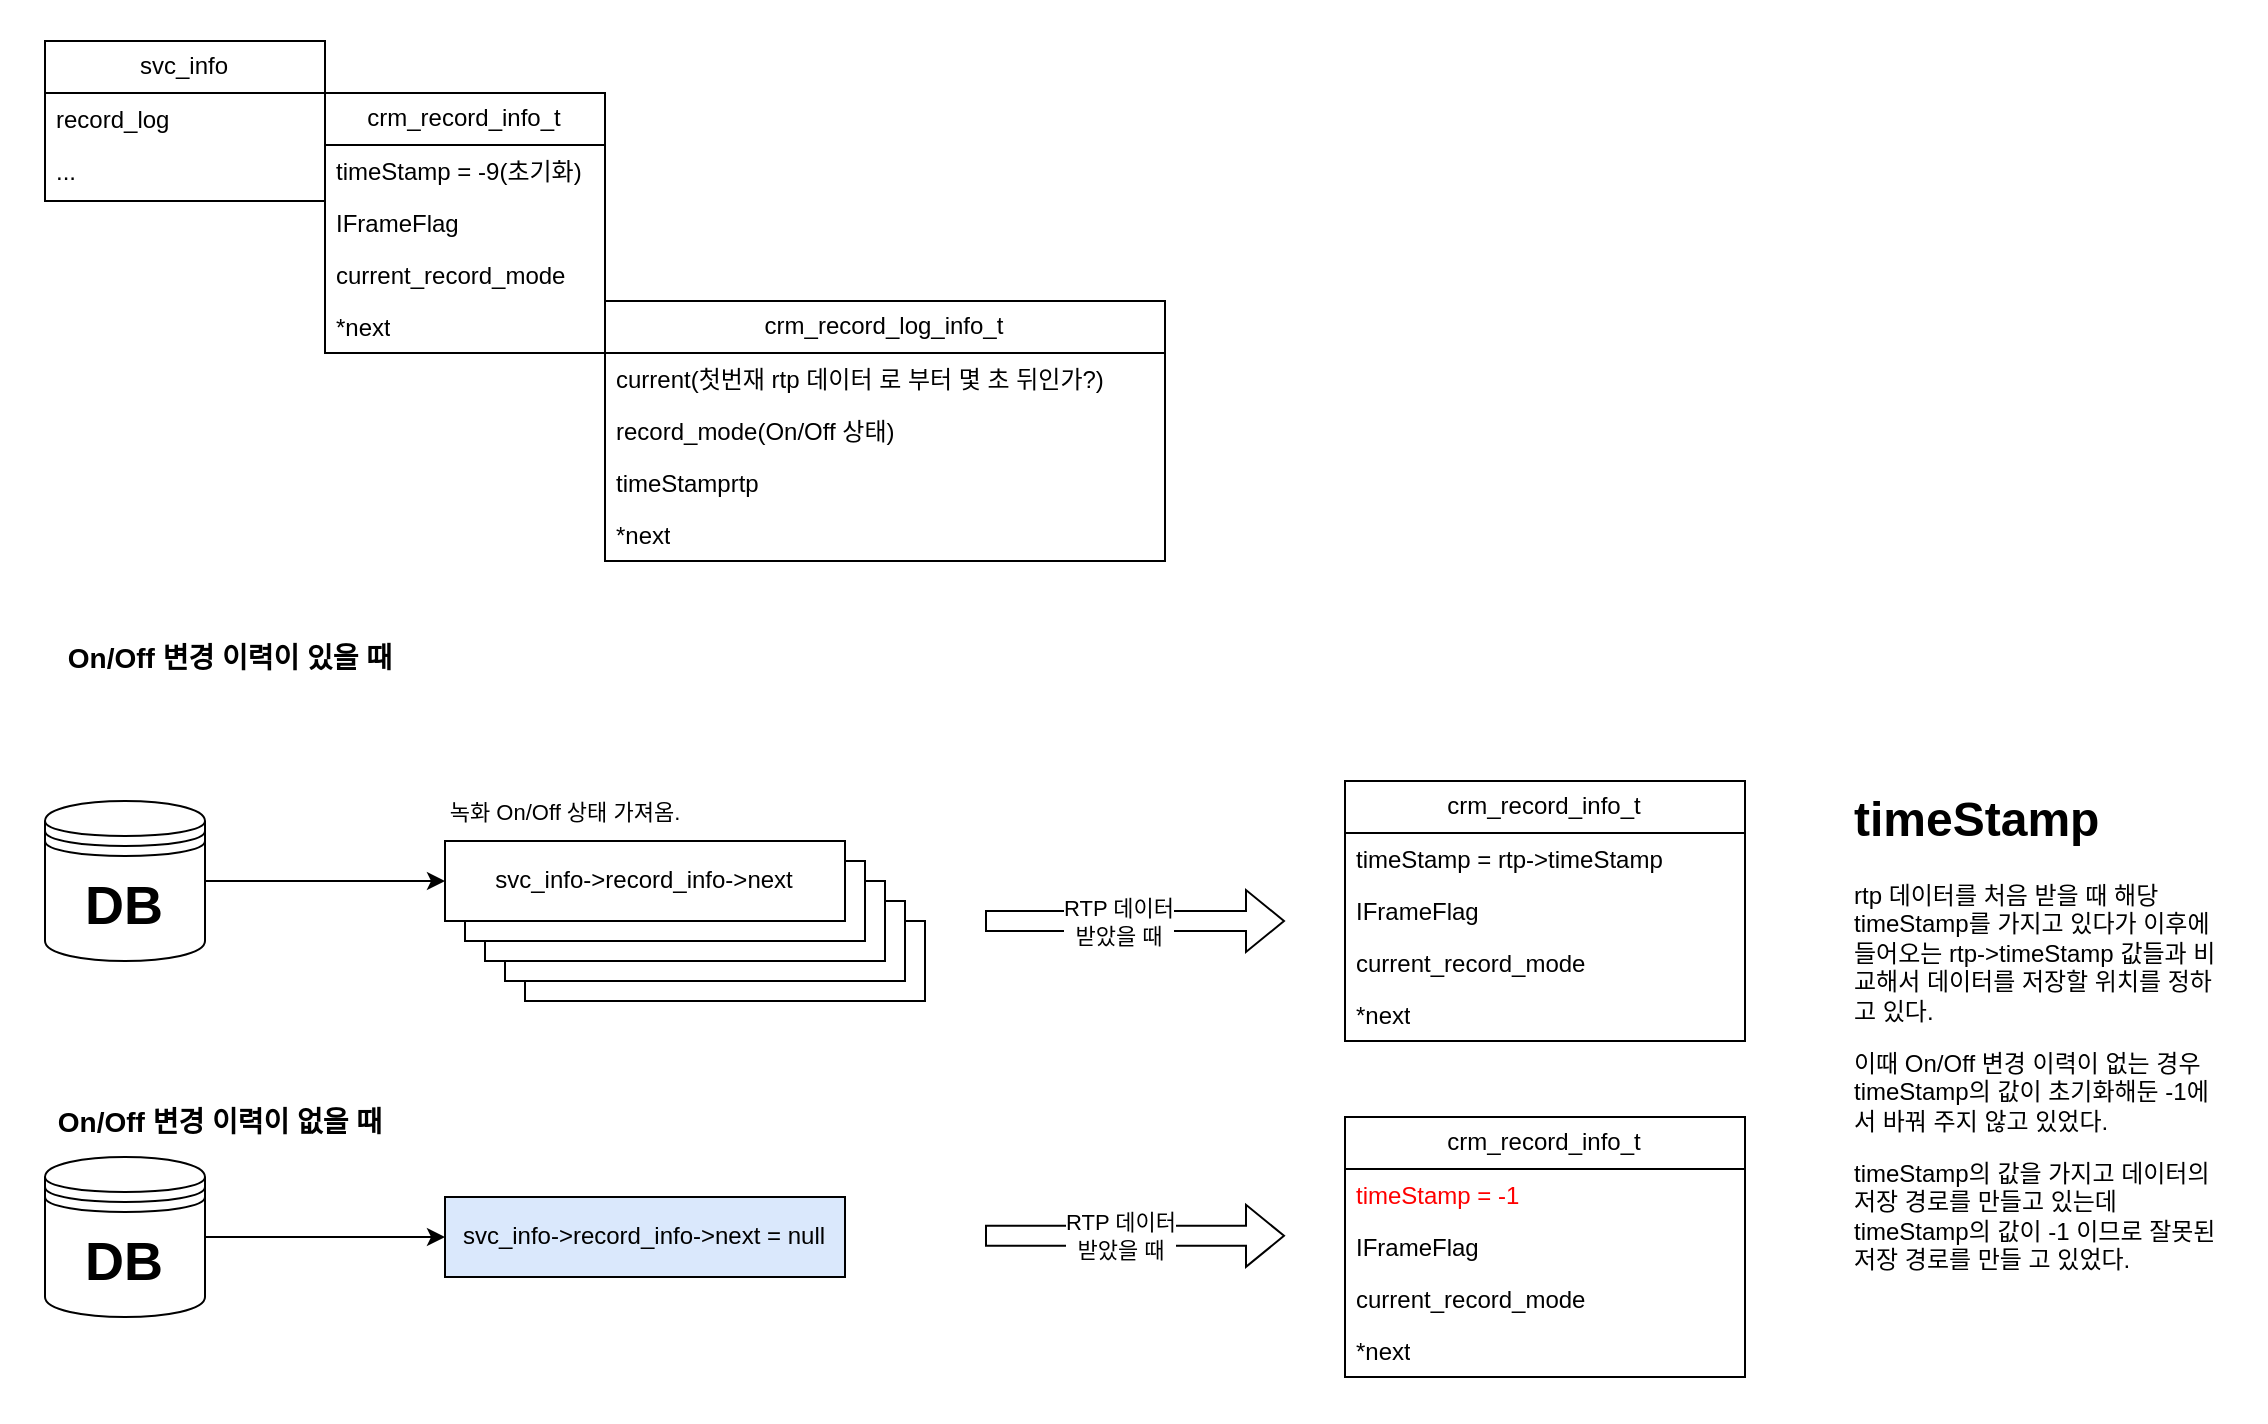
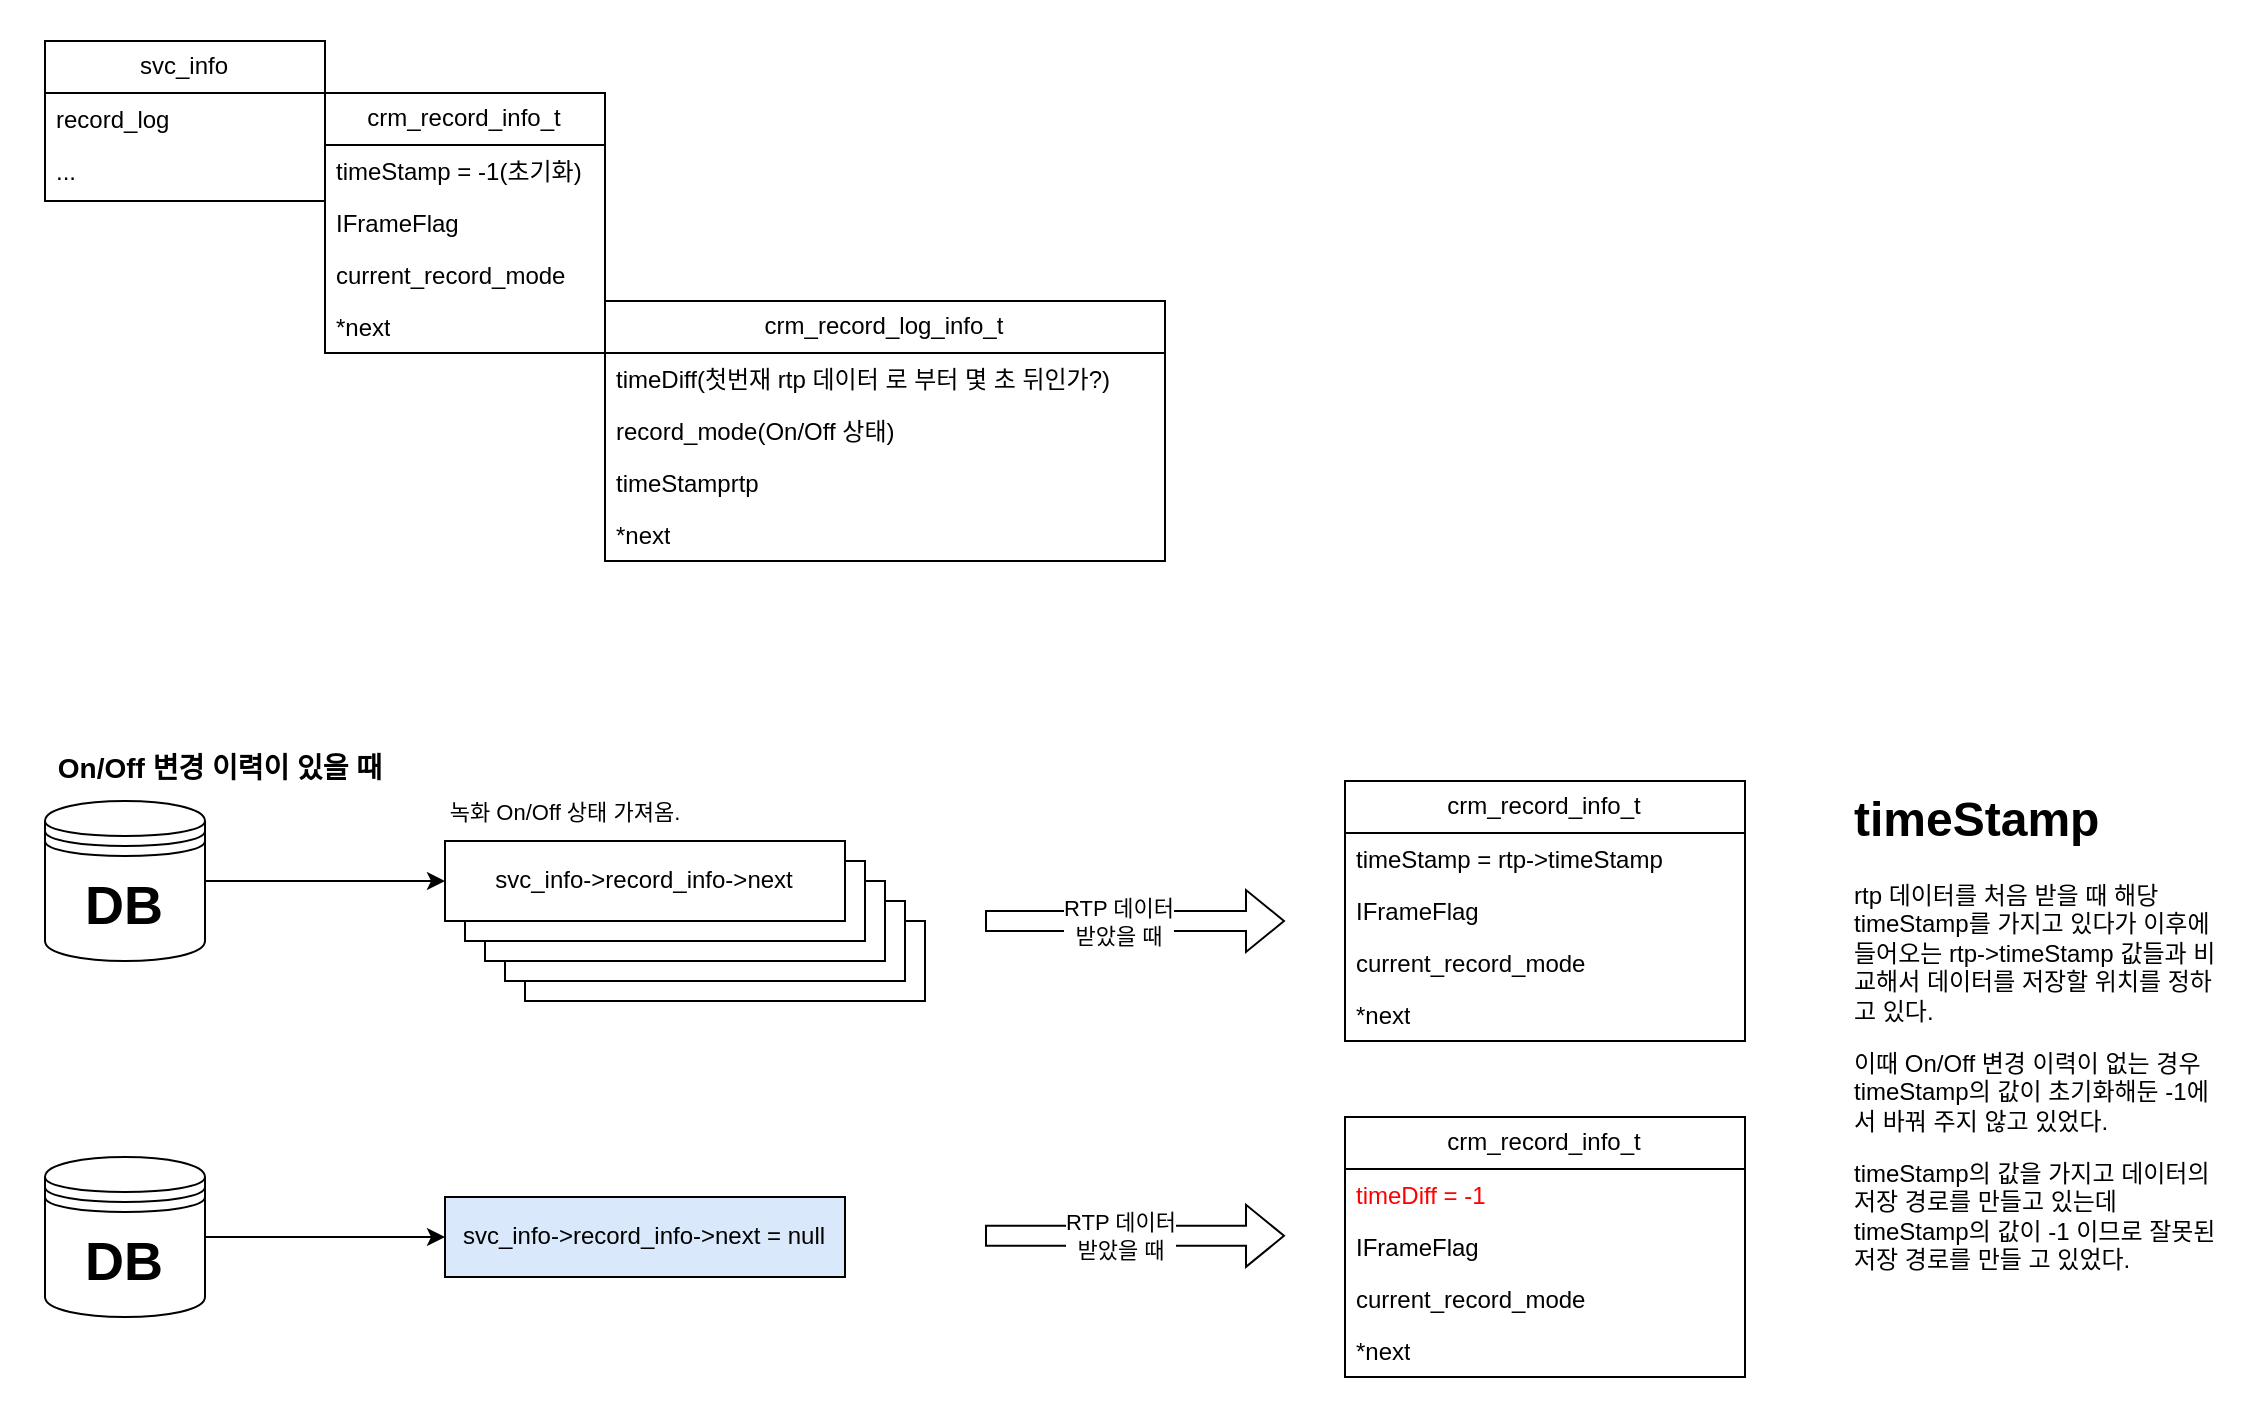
(467, 188) -> (467, 188)
(887, 396) -> (887, 396)
(231, 659) -> (221, 769)
(221, 1123) -> none
(1442, 1197) -> (1432, 1197)
